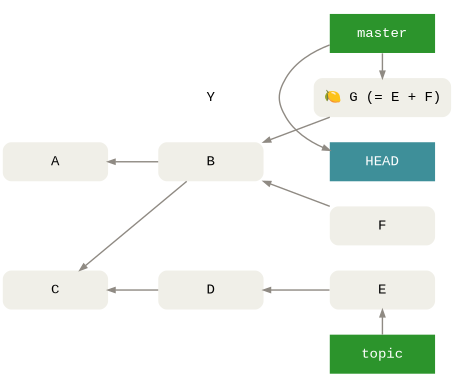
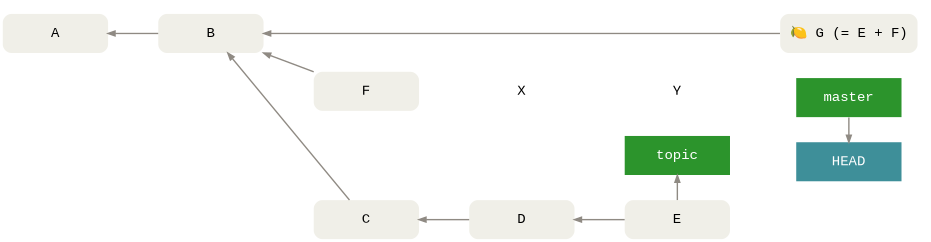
(382, 62) -> none
none -> (522, 91)
(136, 224) -> (291, 129)
(382, 326) -> (677, 191)
